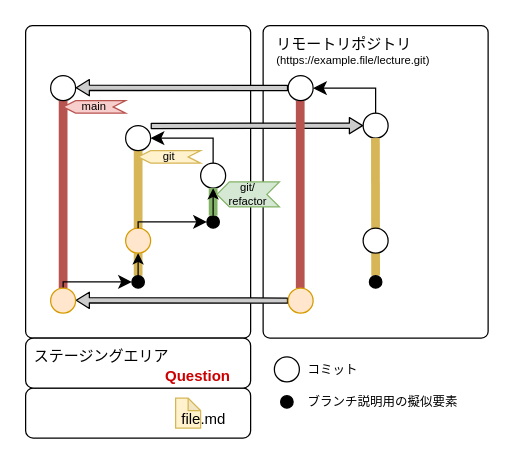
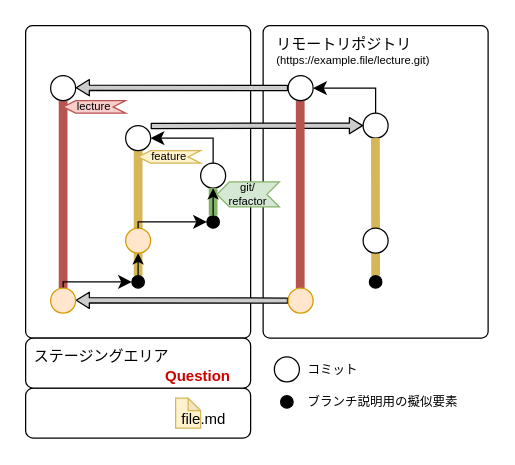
(94, 107) -> (94, 107)
(169, 157) -> (169, 157)
